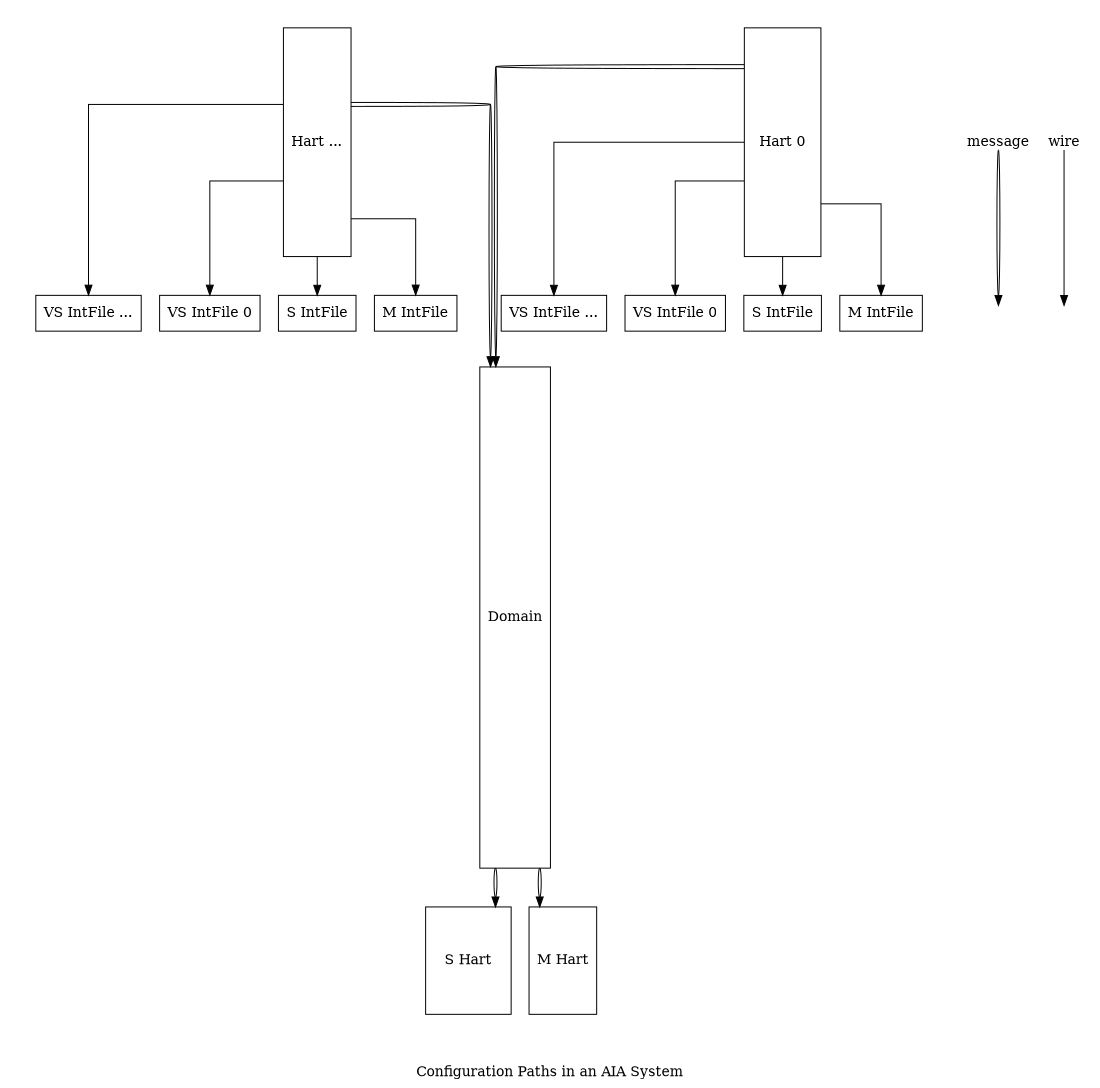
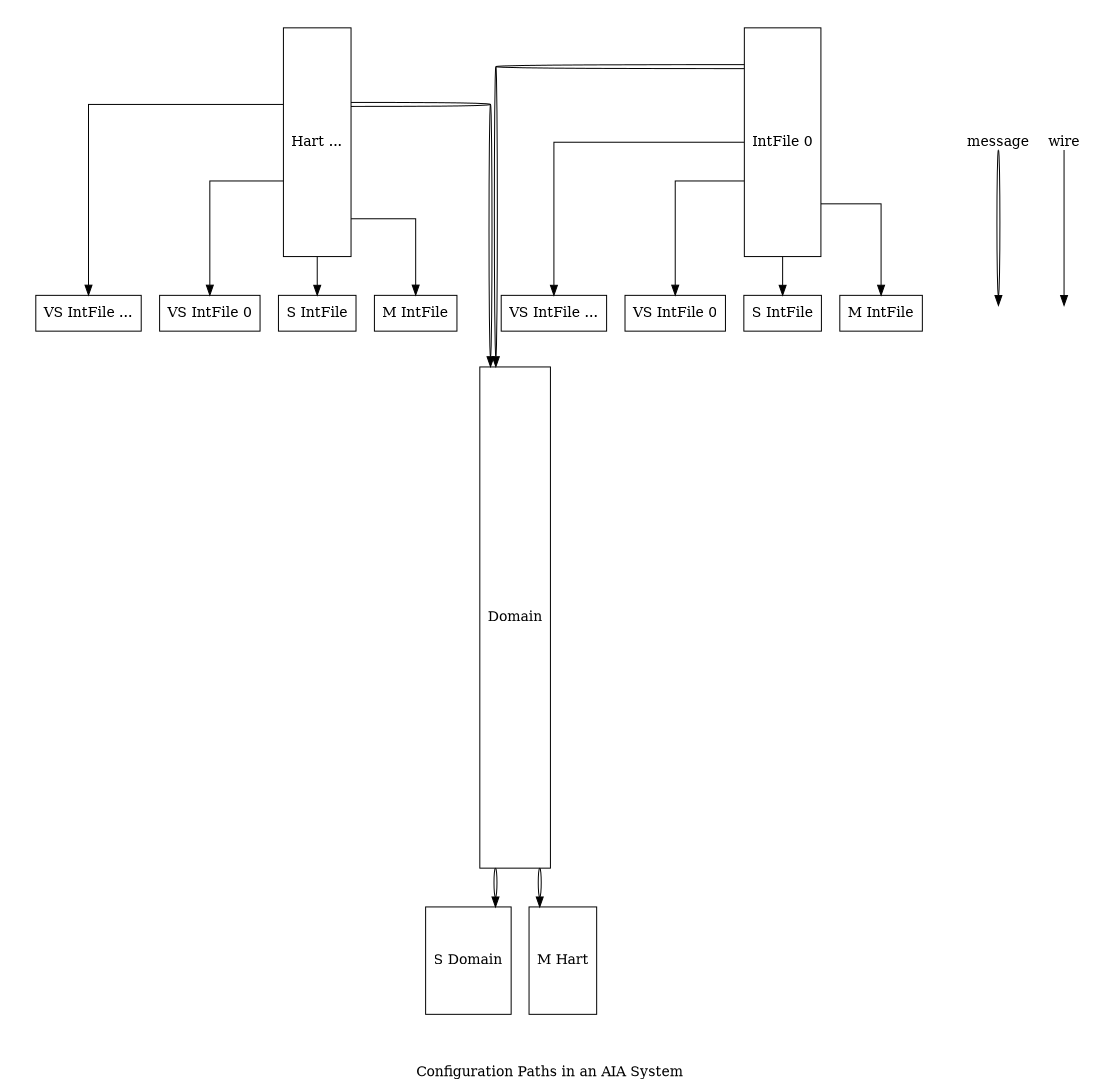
(783, 142) -> (783, 142)
(468, 961) -> (468, 961)
